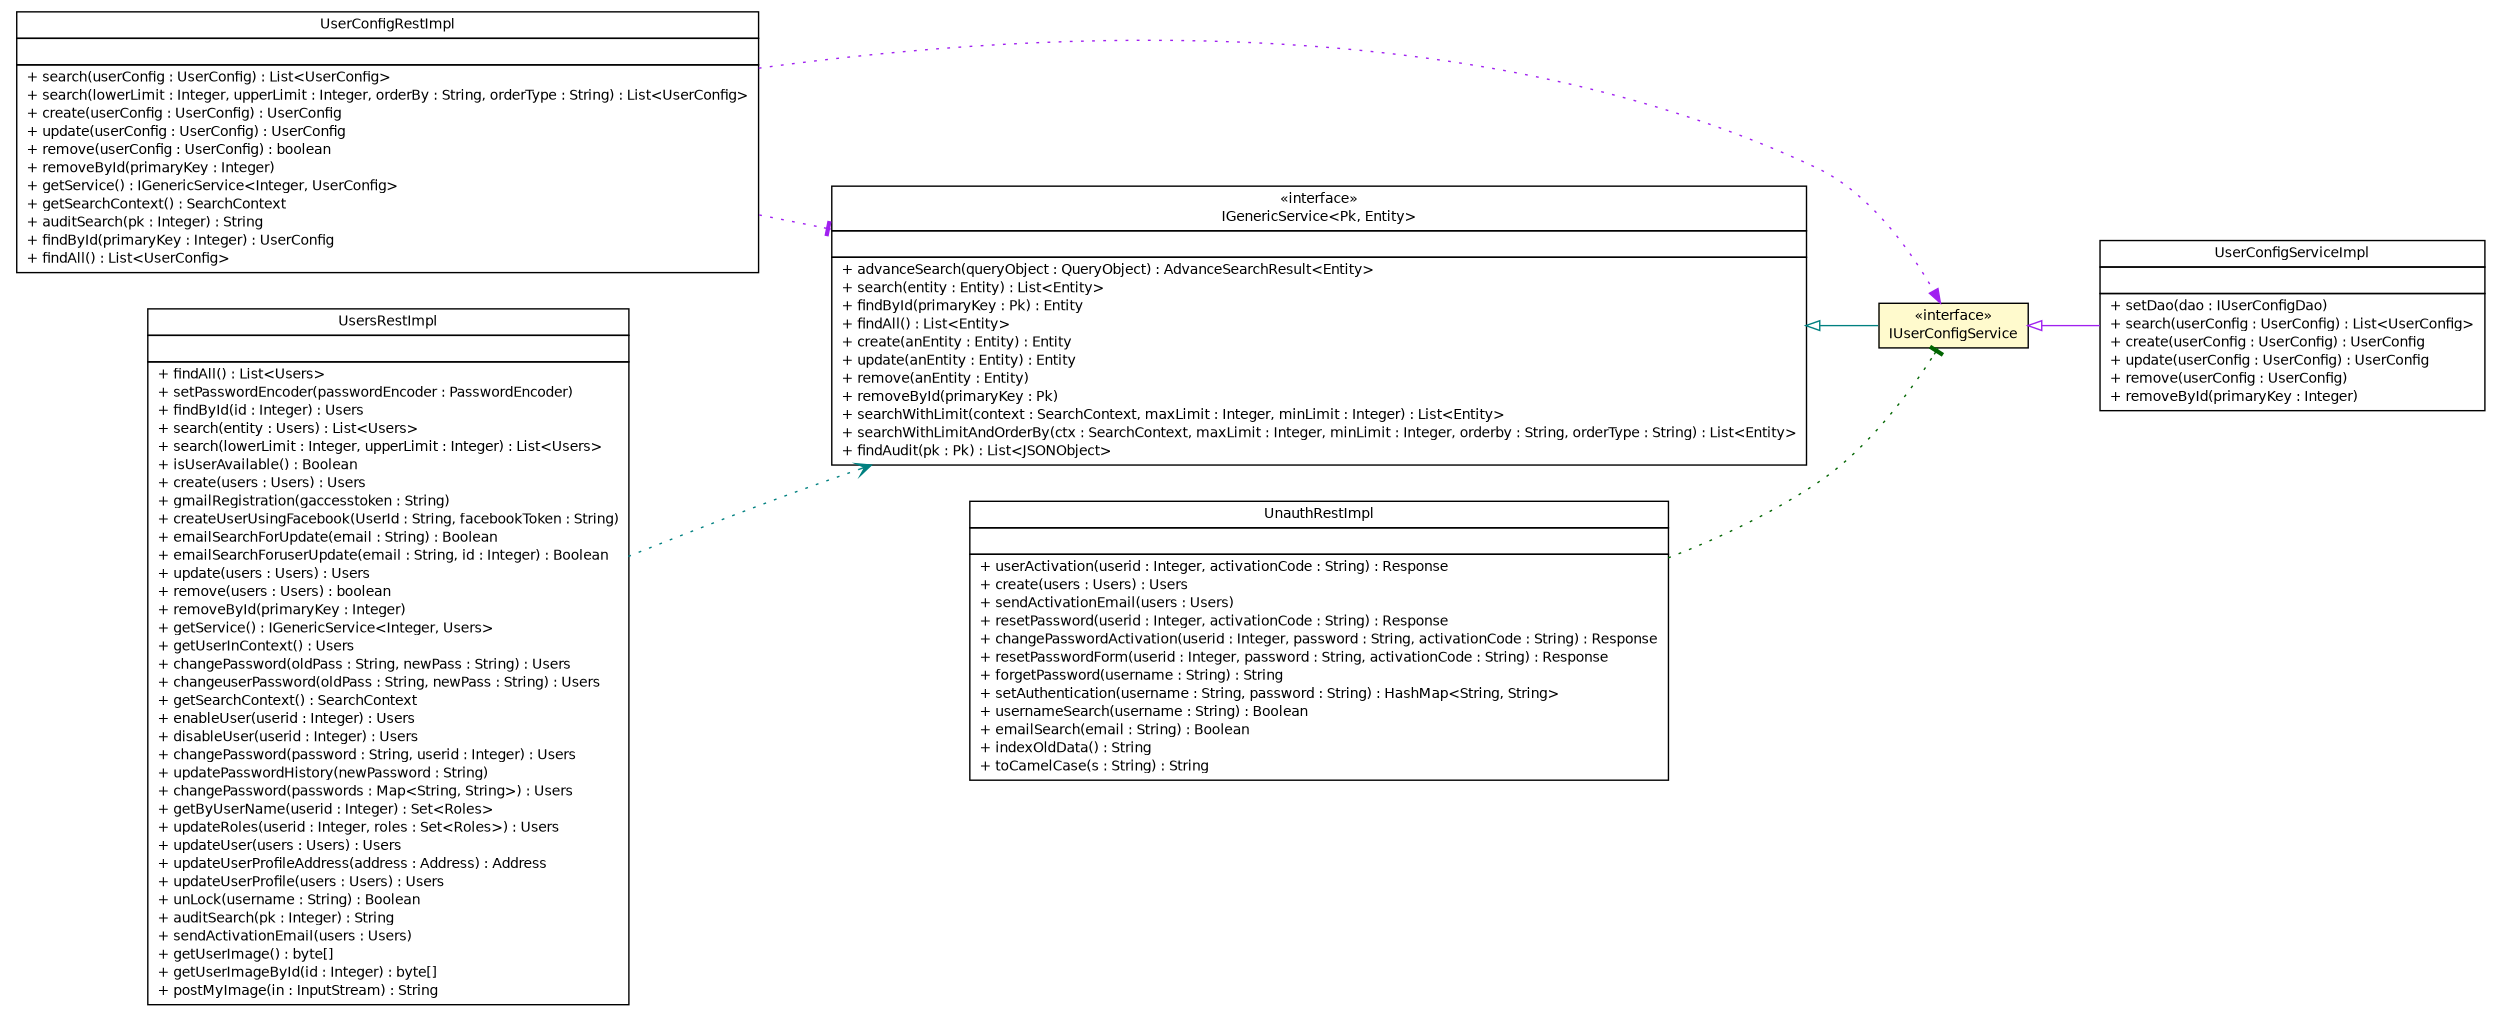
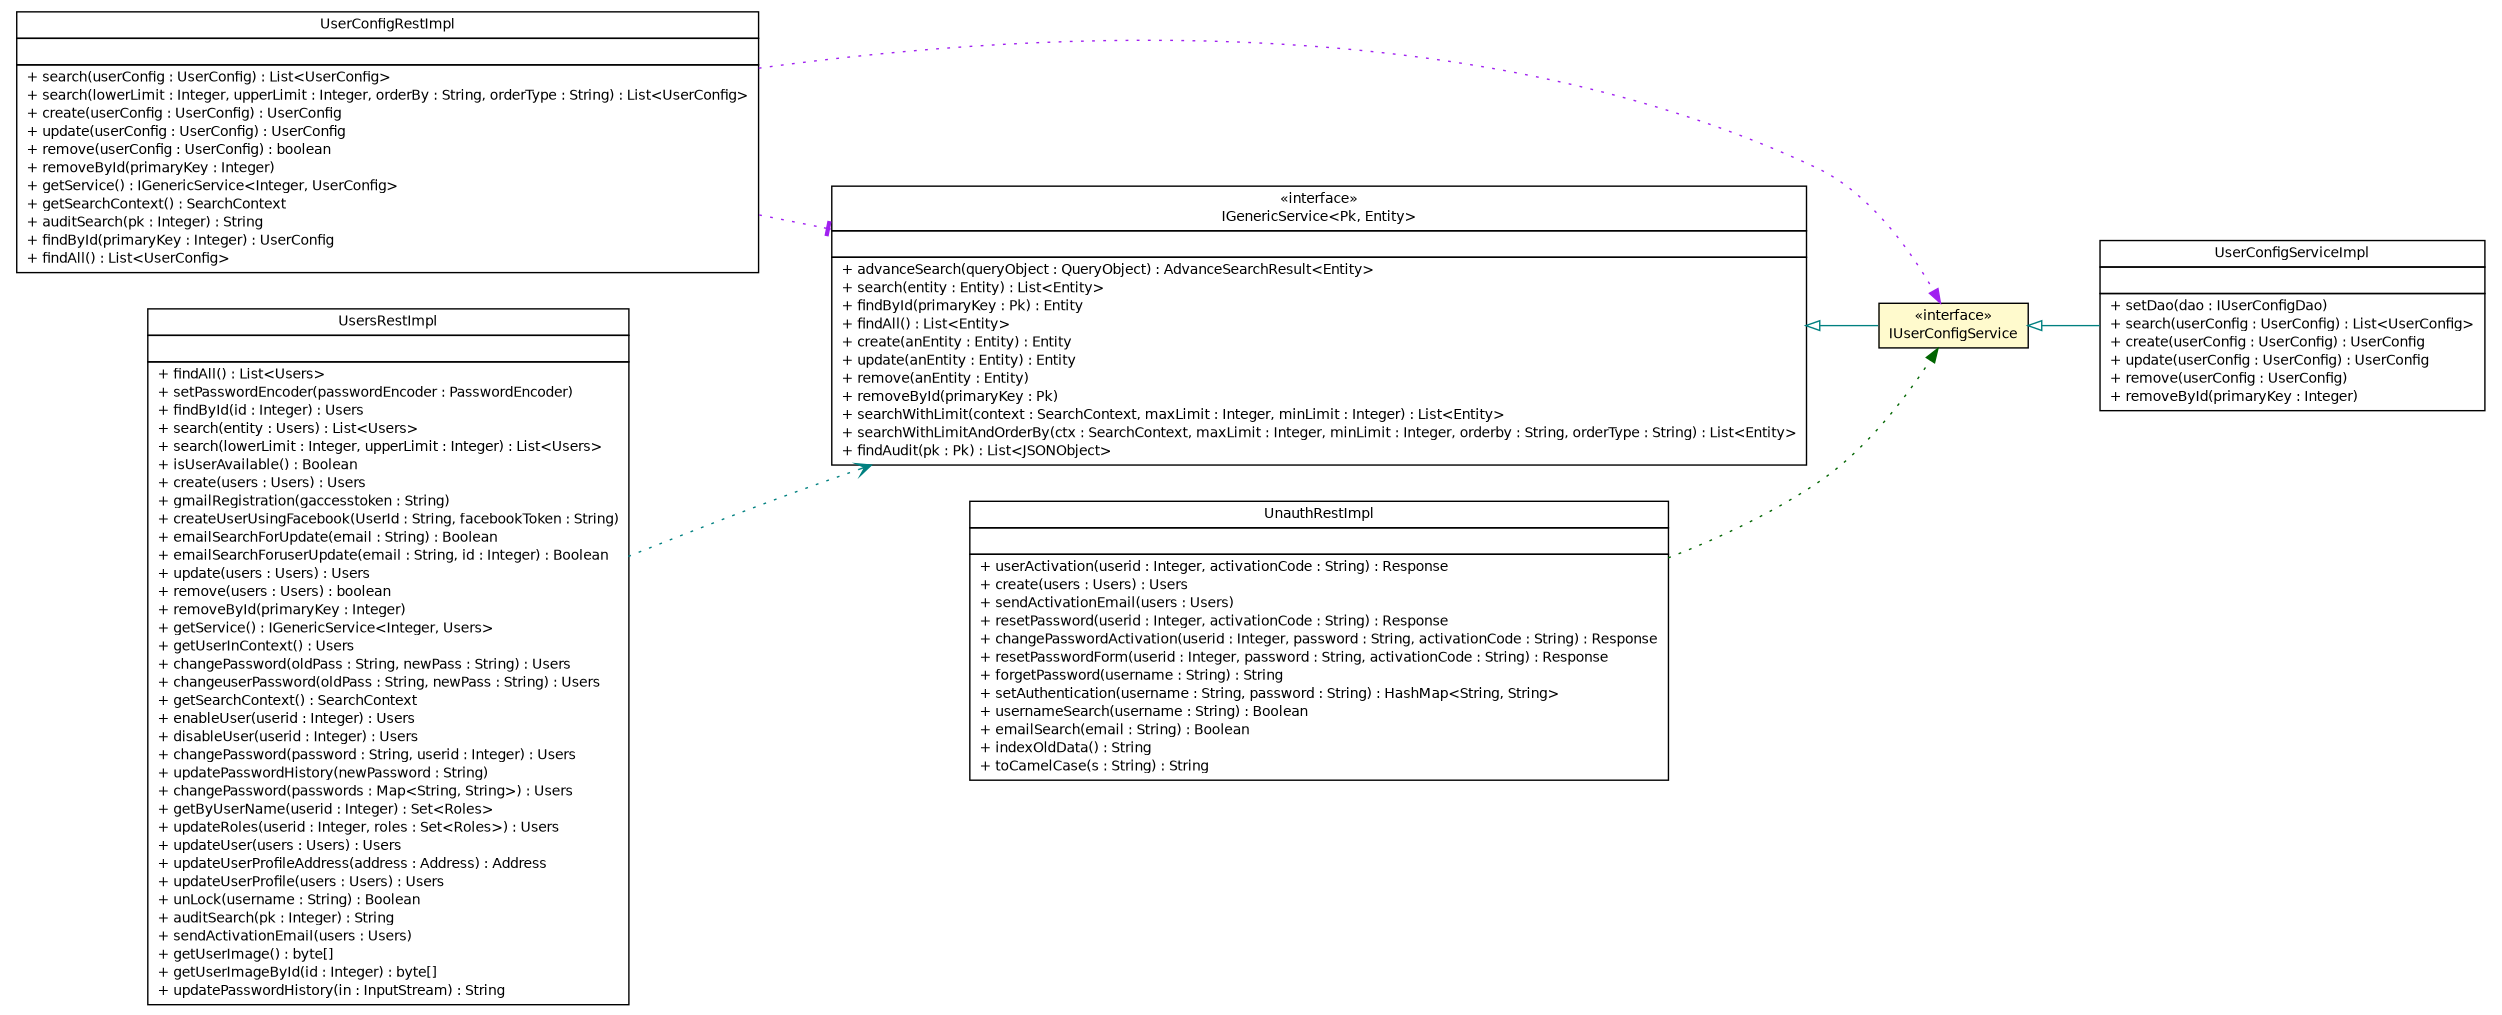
(2071, 326) -> (2071, 326)
(1820, 481) -> (1818, 483)
(298, 991) -> (332, 991)
